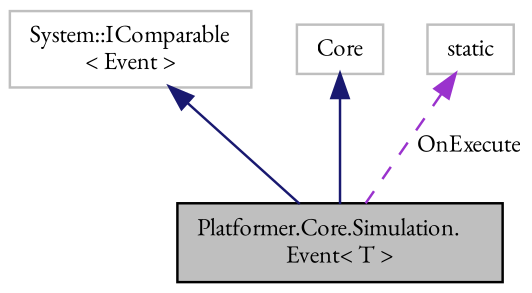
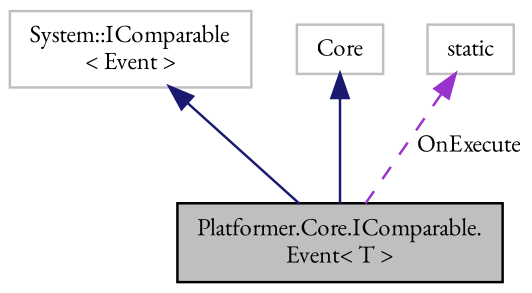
(340, 243) -> (340, 243)
